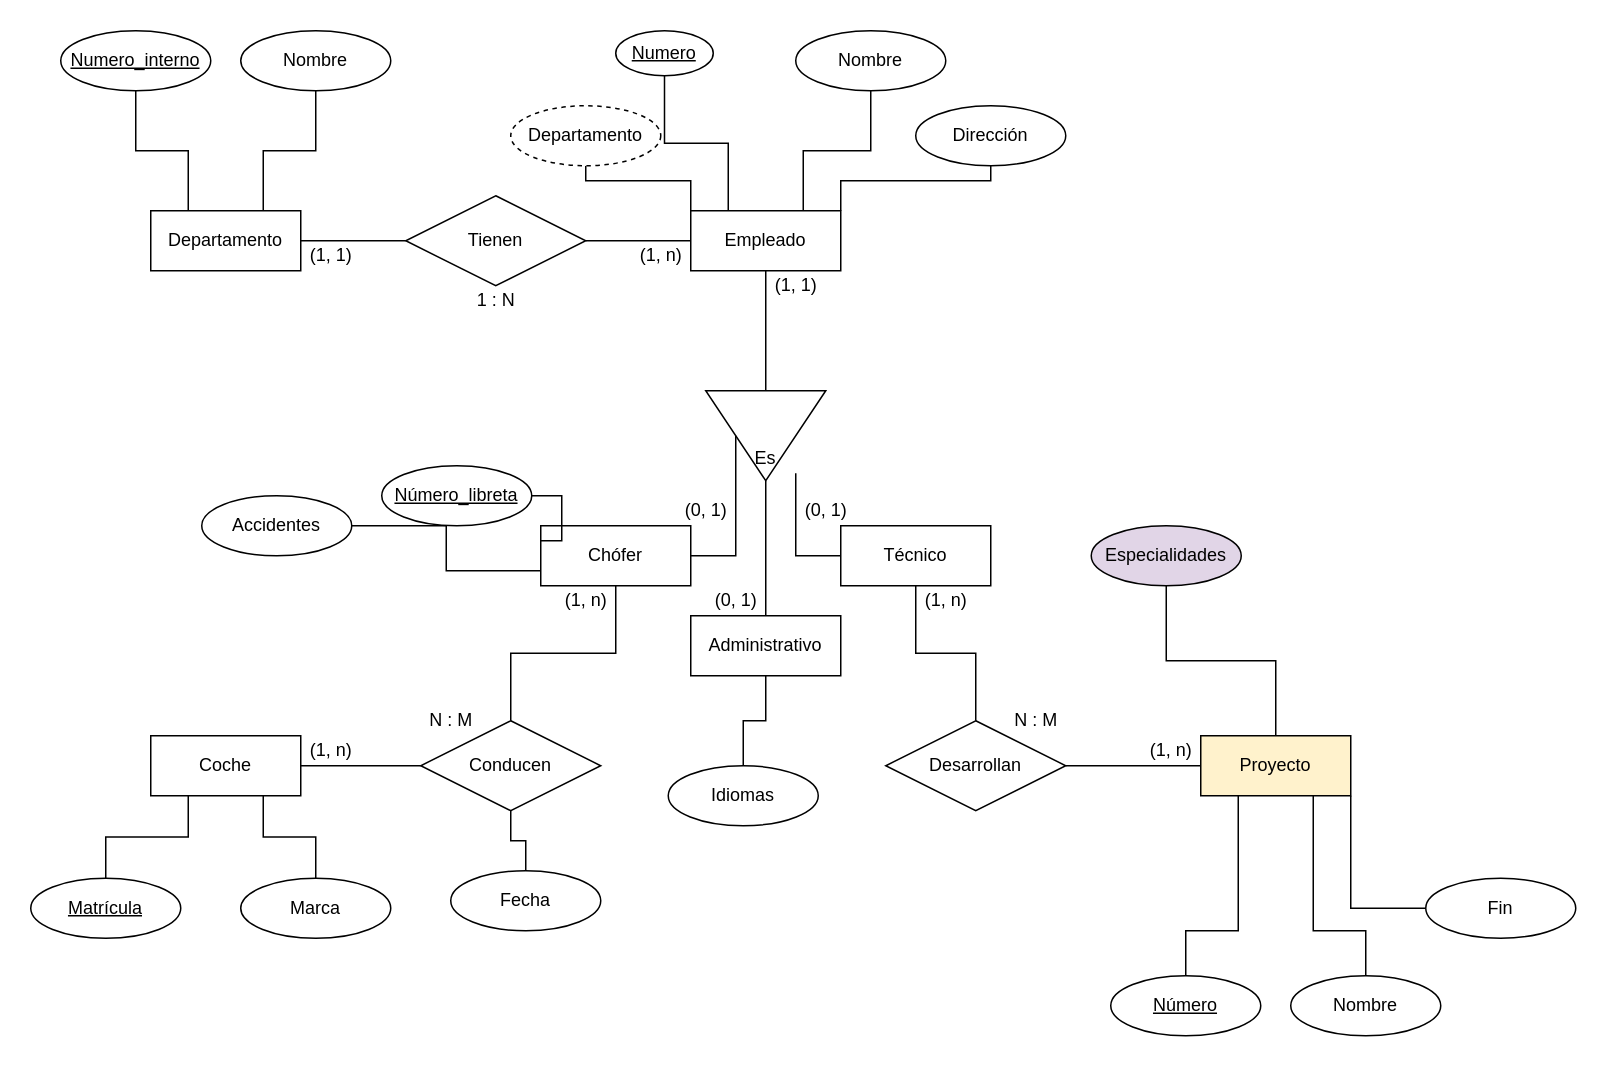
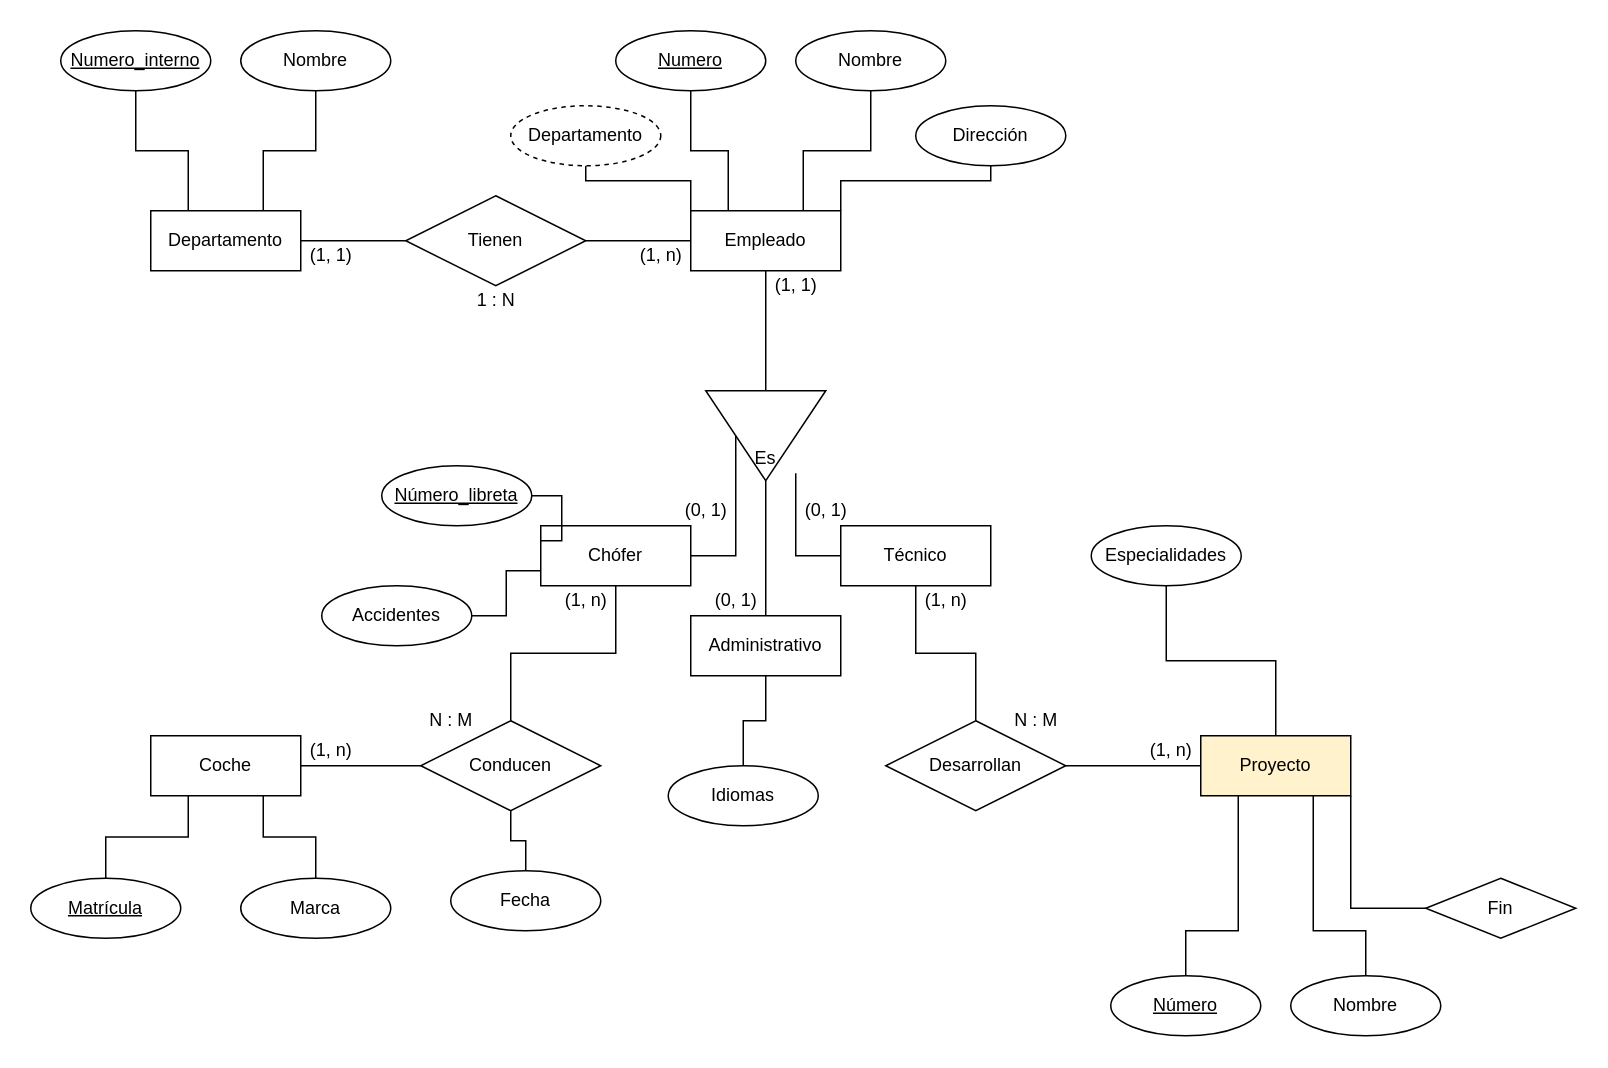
(665, 53) -> (691, 61)
(277, 526) -> (397, 616)
(1166, 556) -> (1166, 556)
(1501, 908) -> (1501, 908)
